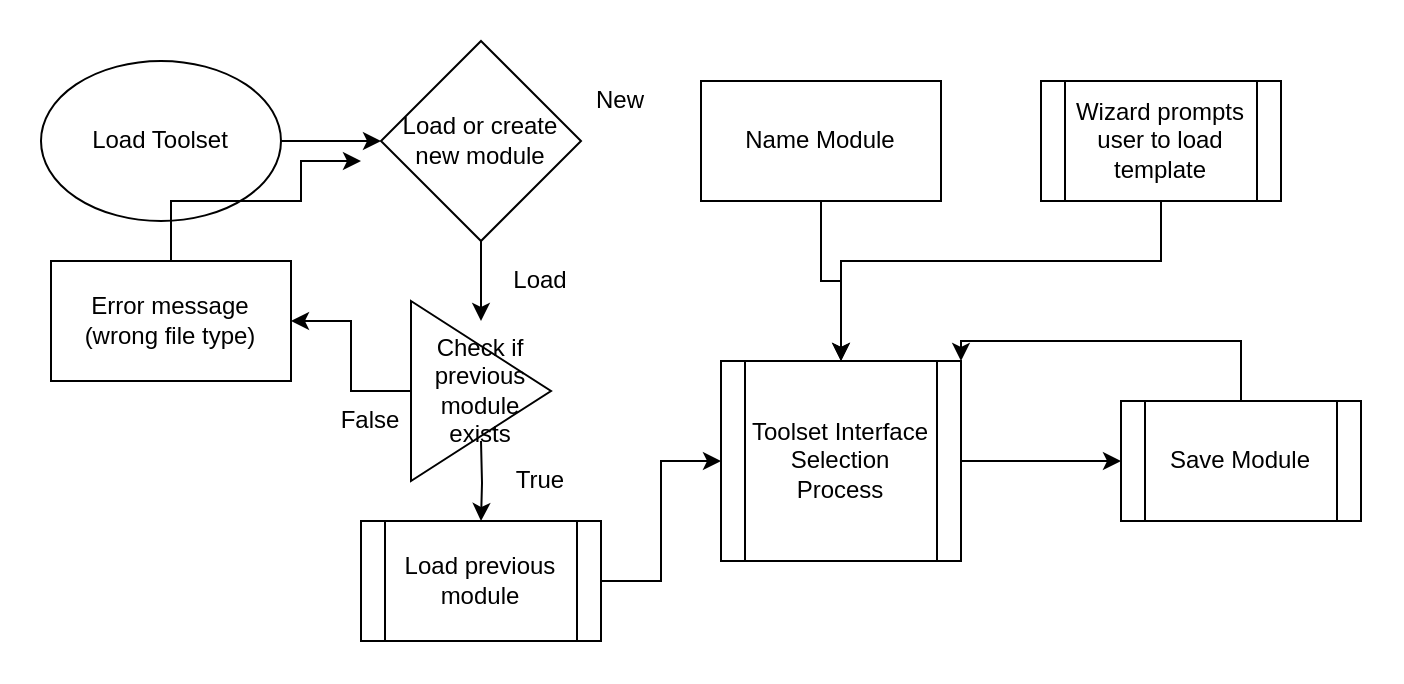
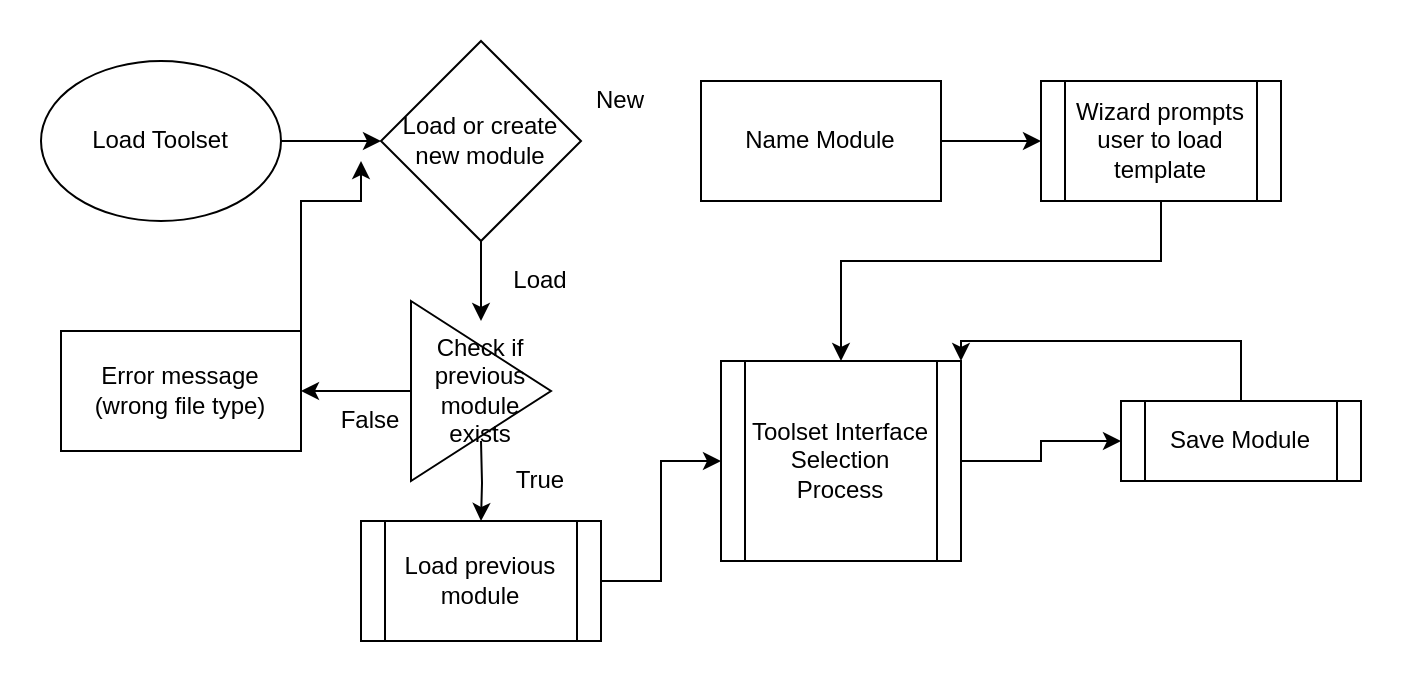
(821, 249) -> (984, 141)
(171, 321) -> (181, 391)
(1241, 461) -> (1241, 441)
